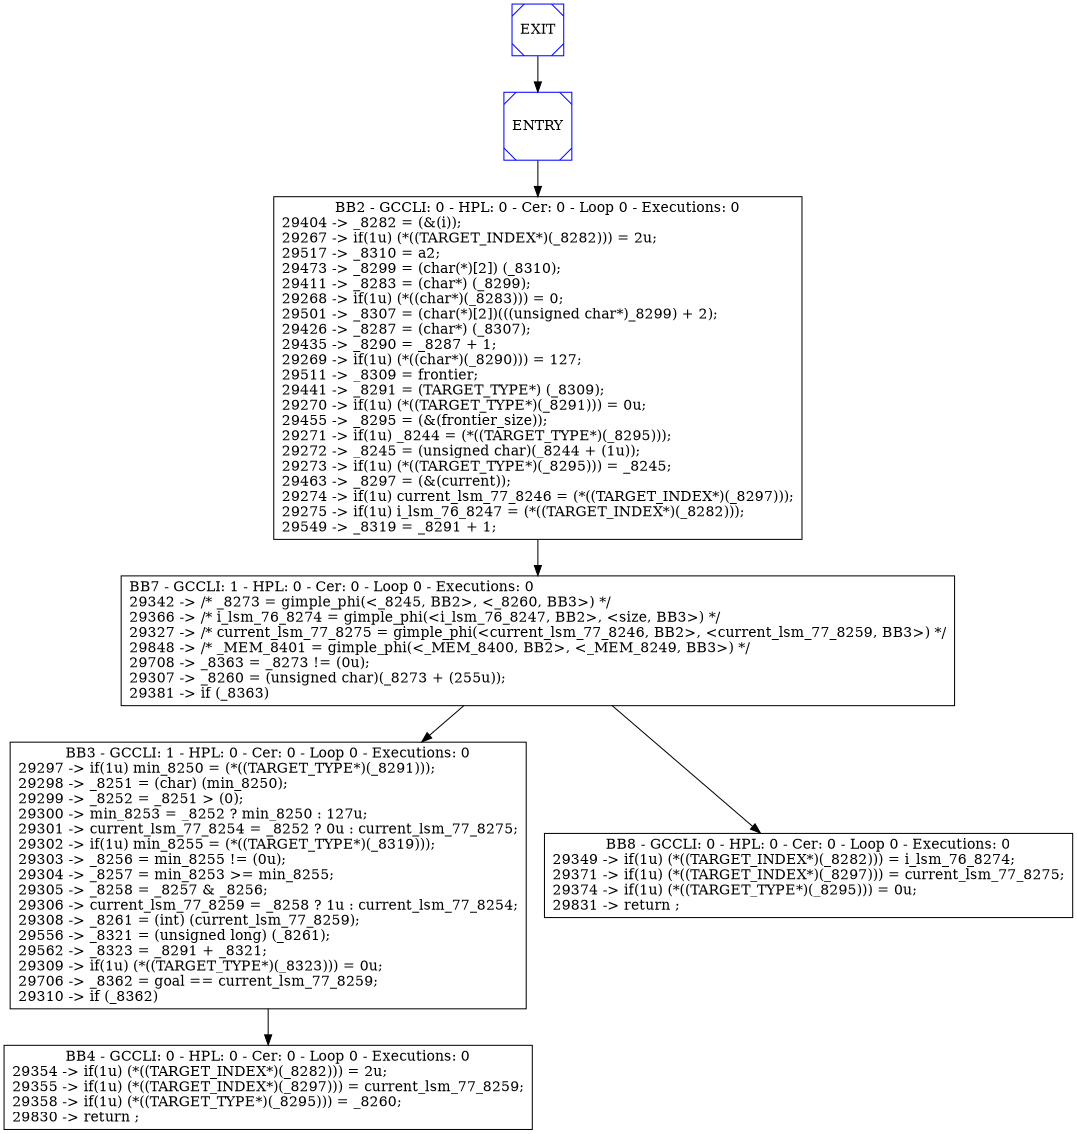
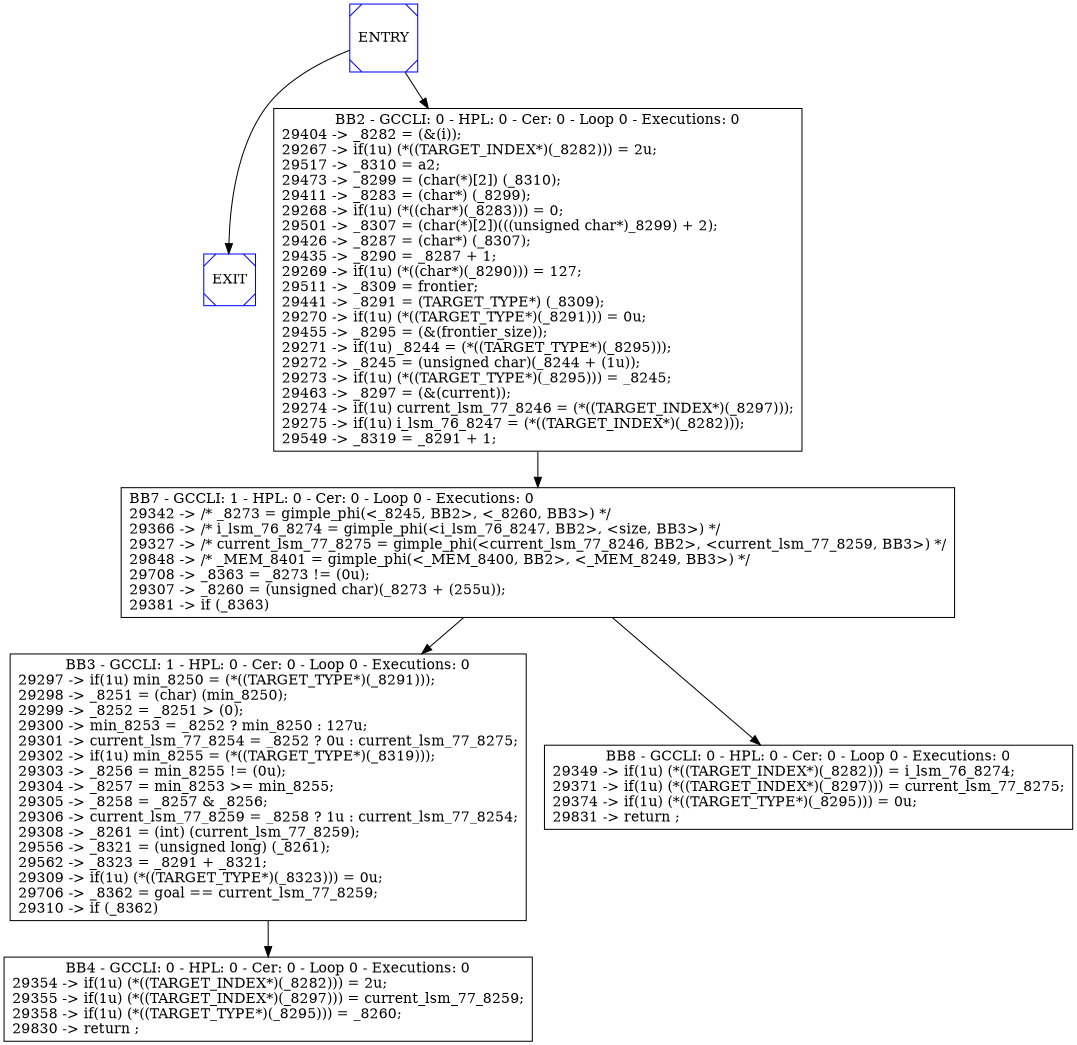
(538, 69) -> (255, 124)
